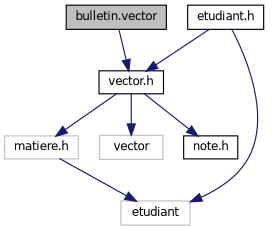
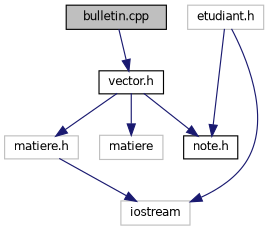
(116, 17) -> (116, 17)
(226, 17) -> (226, 17)
(183, 47) -> (219, 77)
(131, 147) -> (131, 147)
(155, 213) -> (155, 213)
